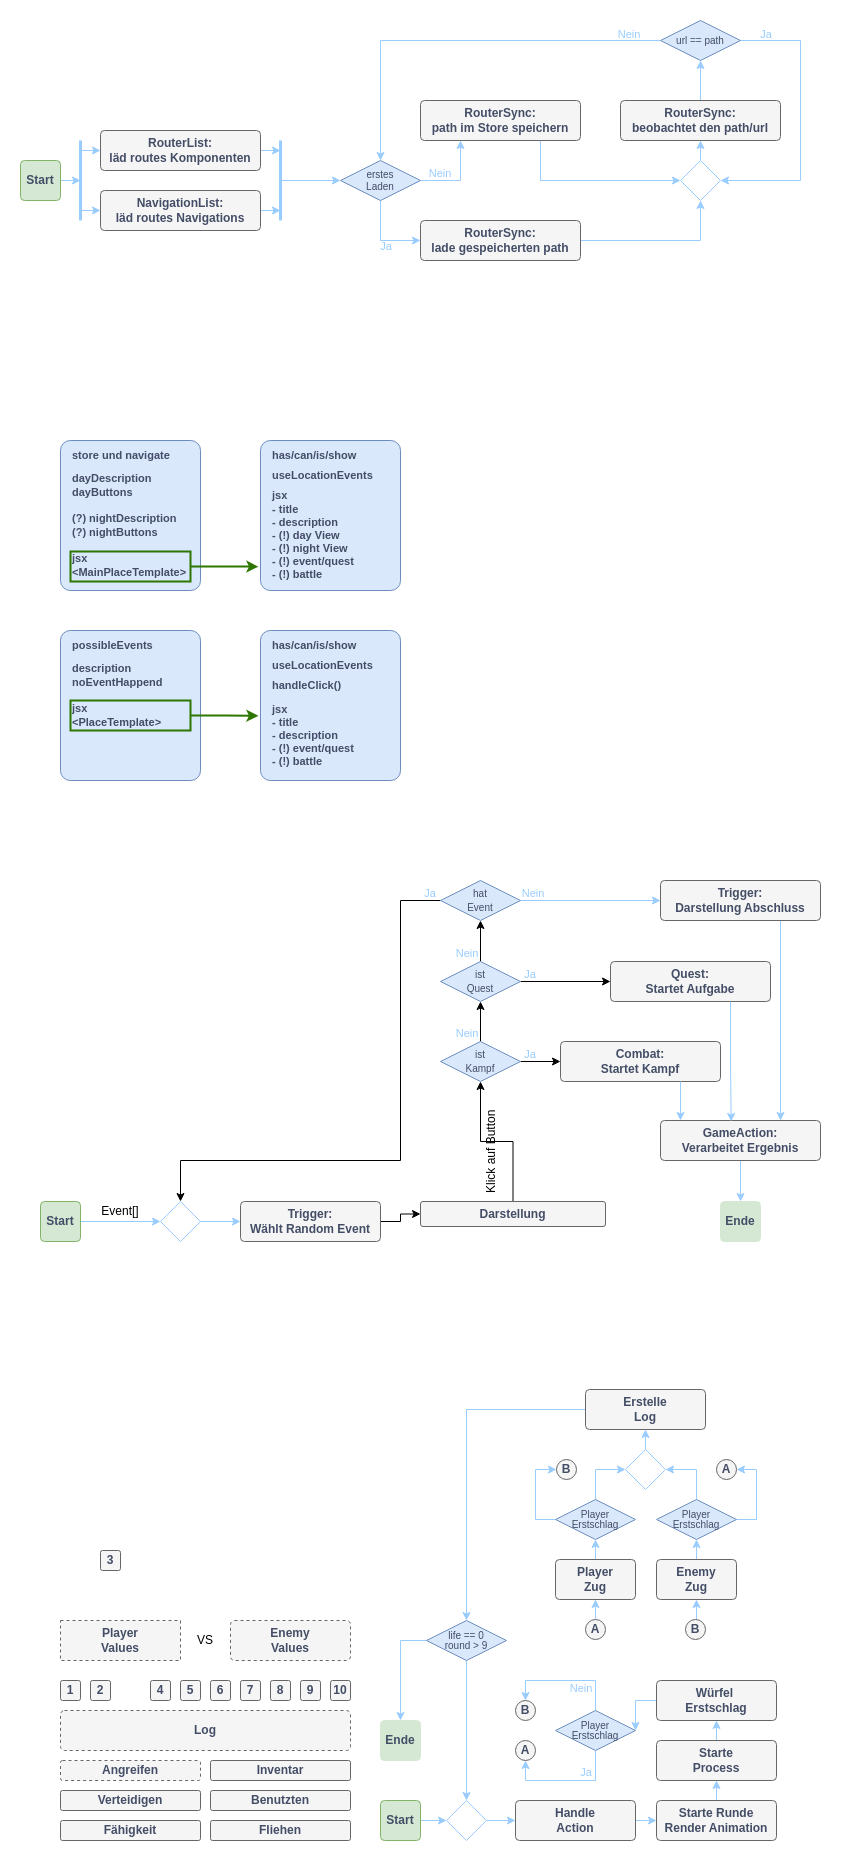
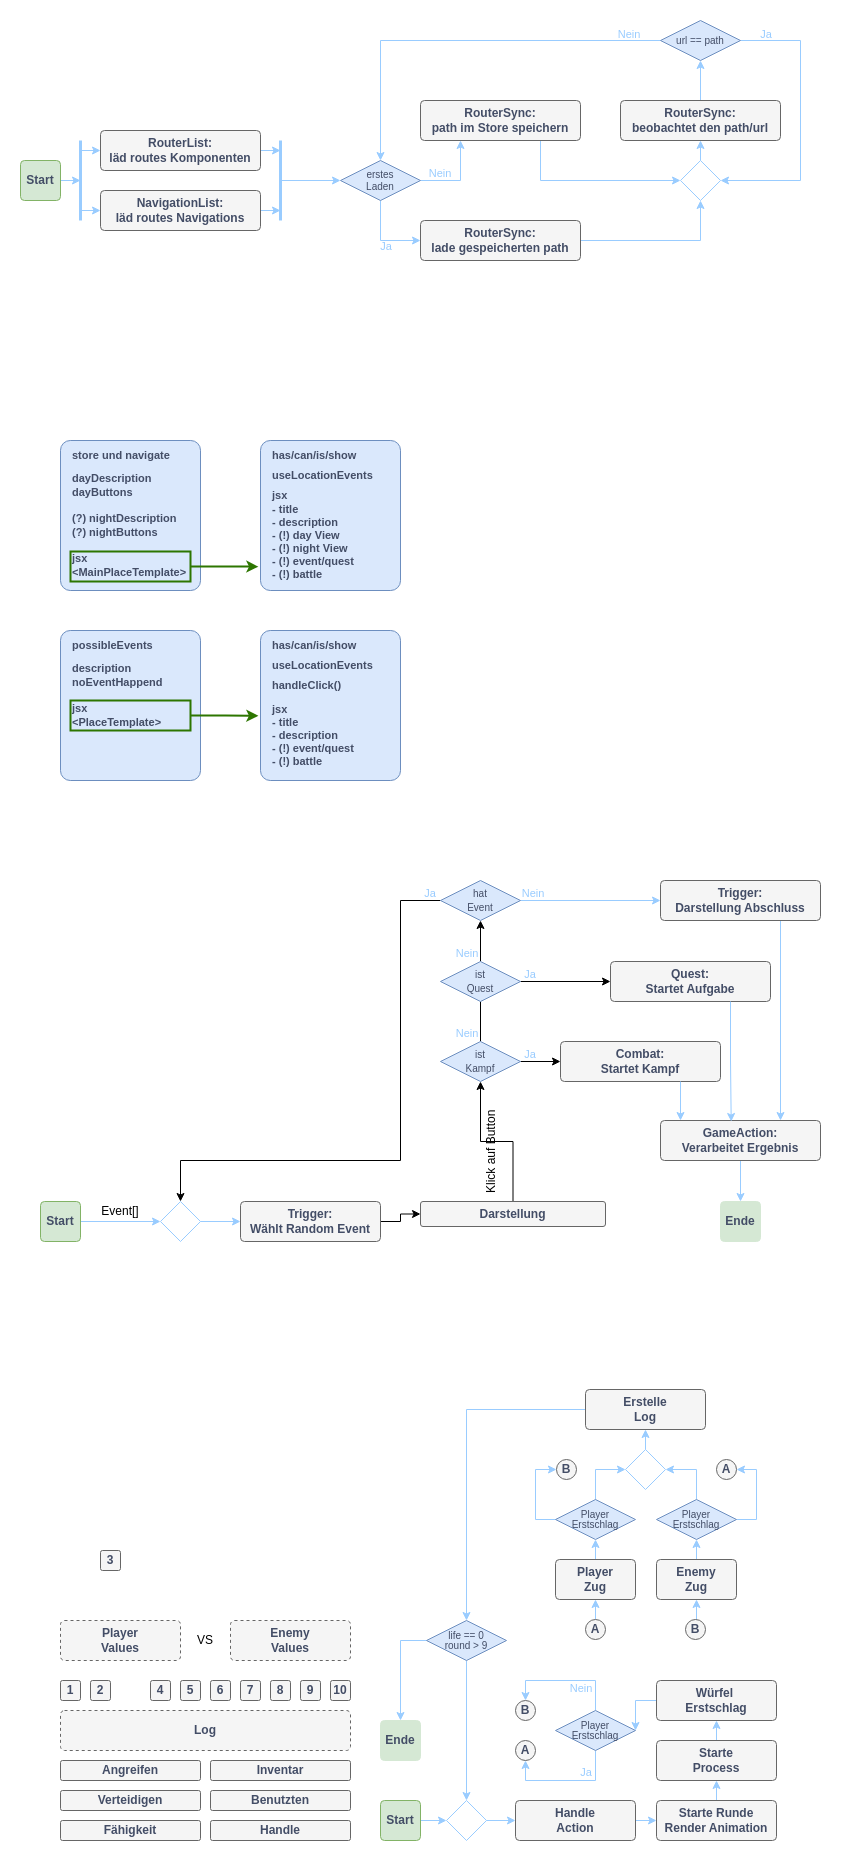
(481, 1009) -> (481, 1007)
(121, 1641) -> (121, 1641)
(131, 1771) -> (131, 1771)
(281, 1831) -> (281, 1831)
